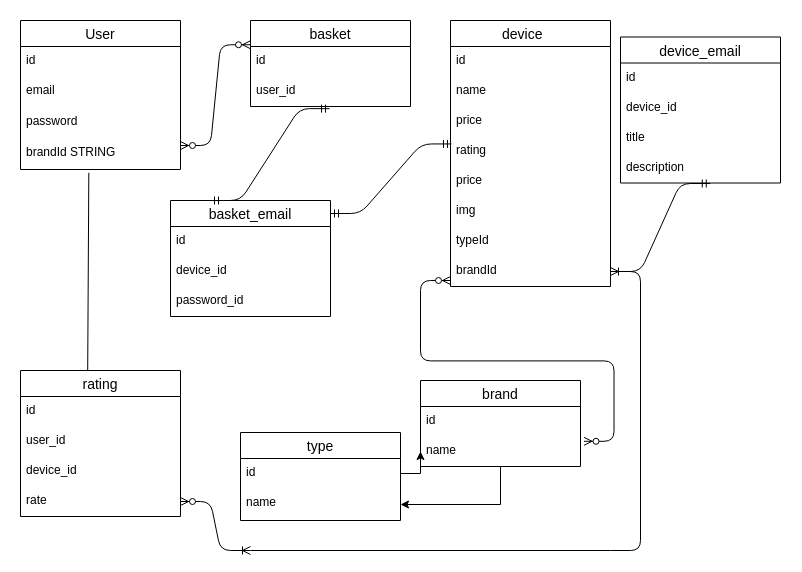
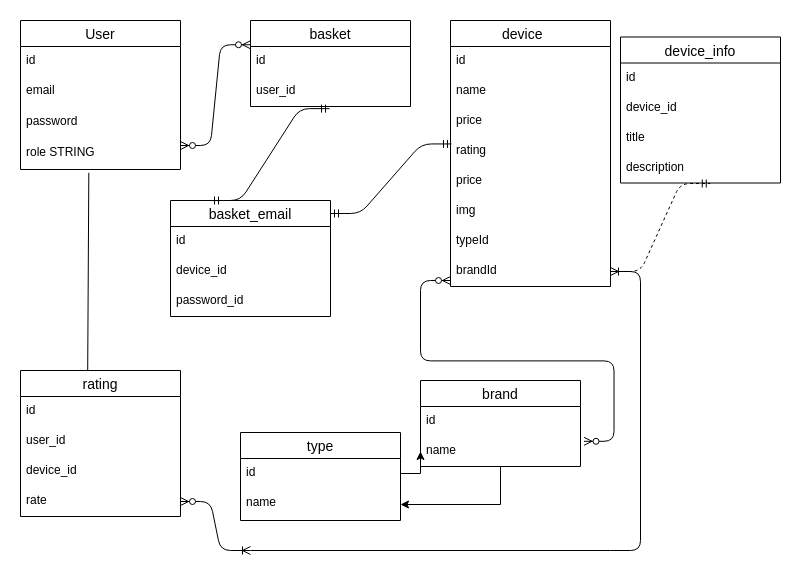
(700, 51) -> (700, 51)
(71, 152) -> (60, 152)
(660, 228) -> (660, 228)
